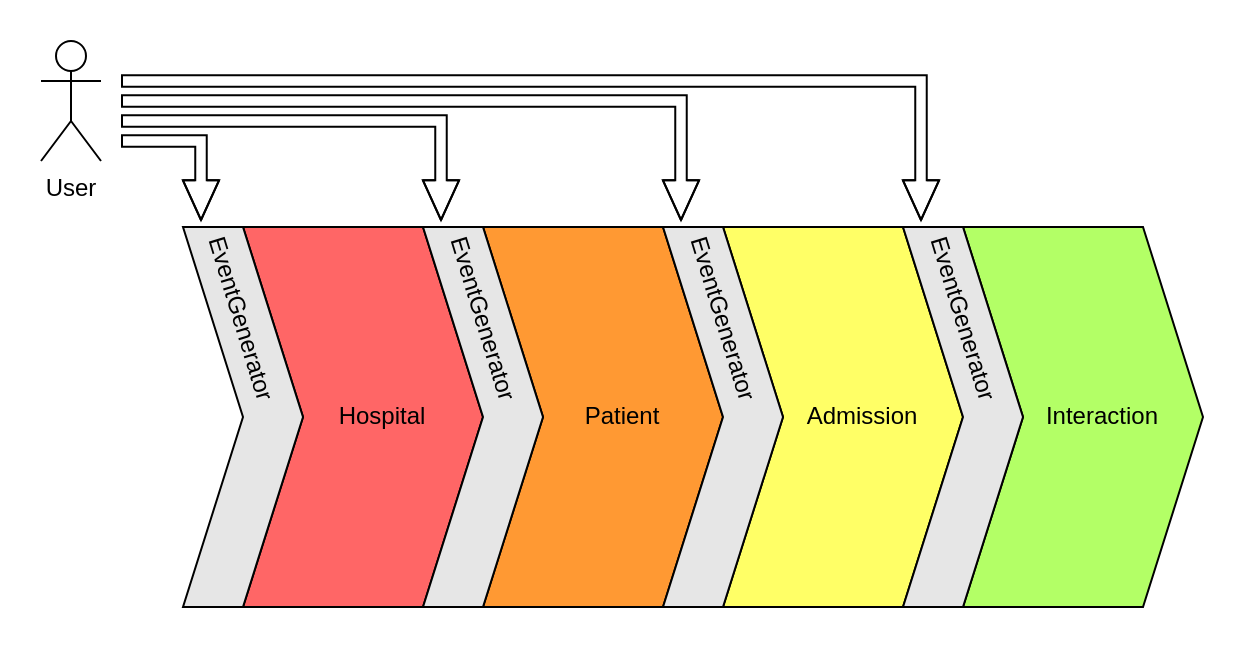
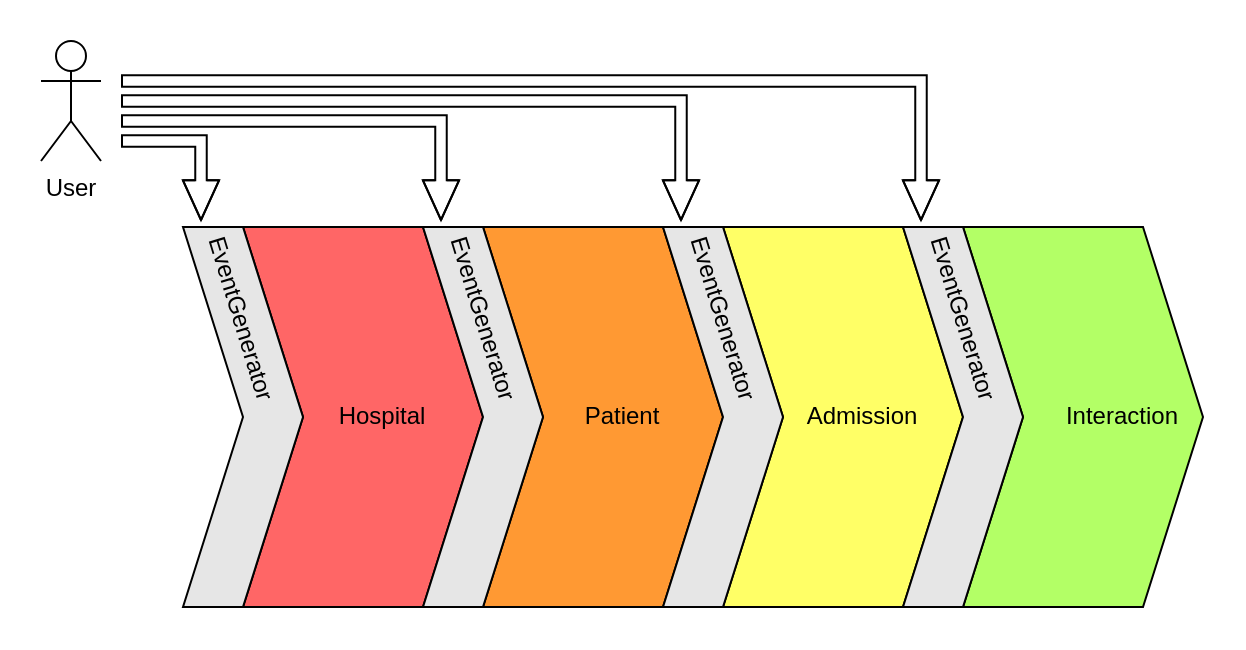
(1103, 417) -> (1123, 417)
